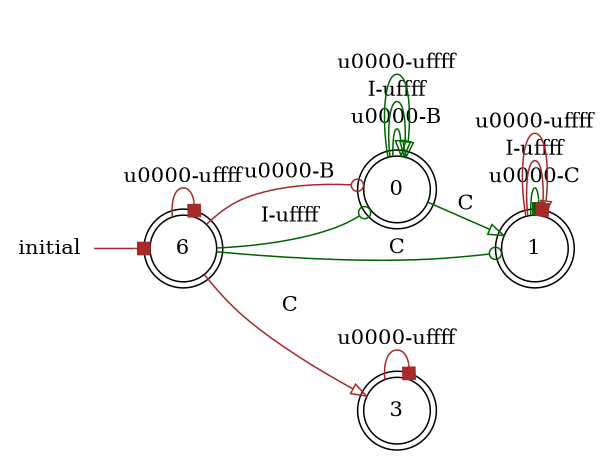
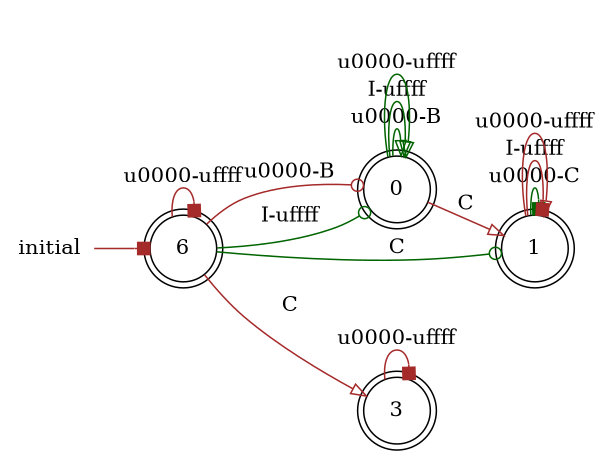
(459, 216) -> (459, 216)
